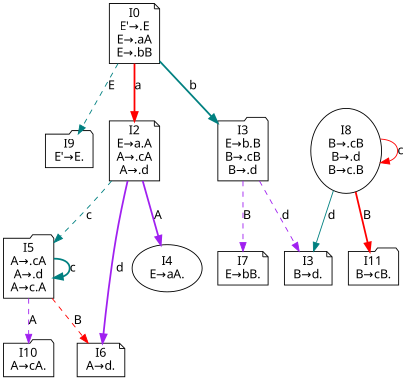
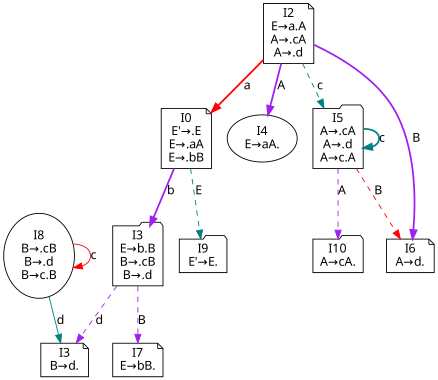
(134, 88) -> (241, 83)
(186, 89) -> (164, 193)
(120, 268) -> (417, 138)
(374, 268) -> none
